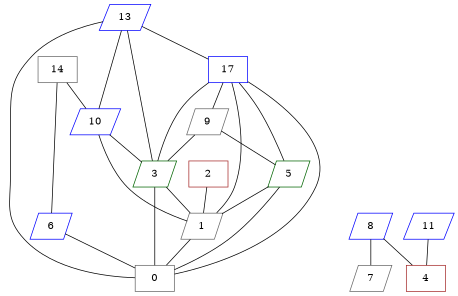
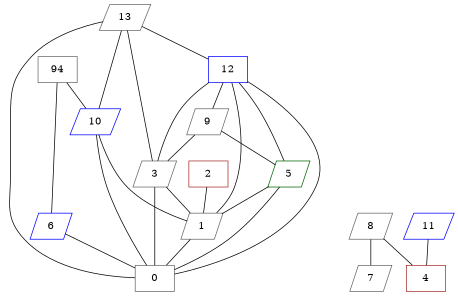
(125, 17) -> (125, 17)
(58, 70) -> (58, 70)
(228, 70) -> (228, 70)
(126, 149) -> (113, 203)
(155, 174) -> (155, 174)
(371, 226) -> (371, 226)
